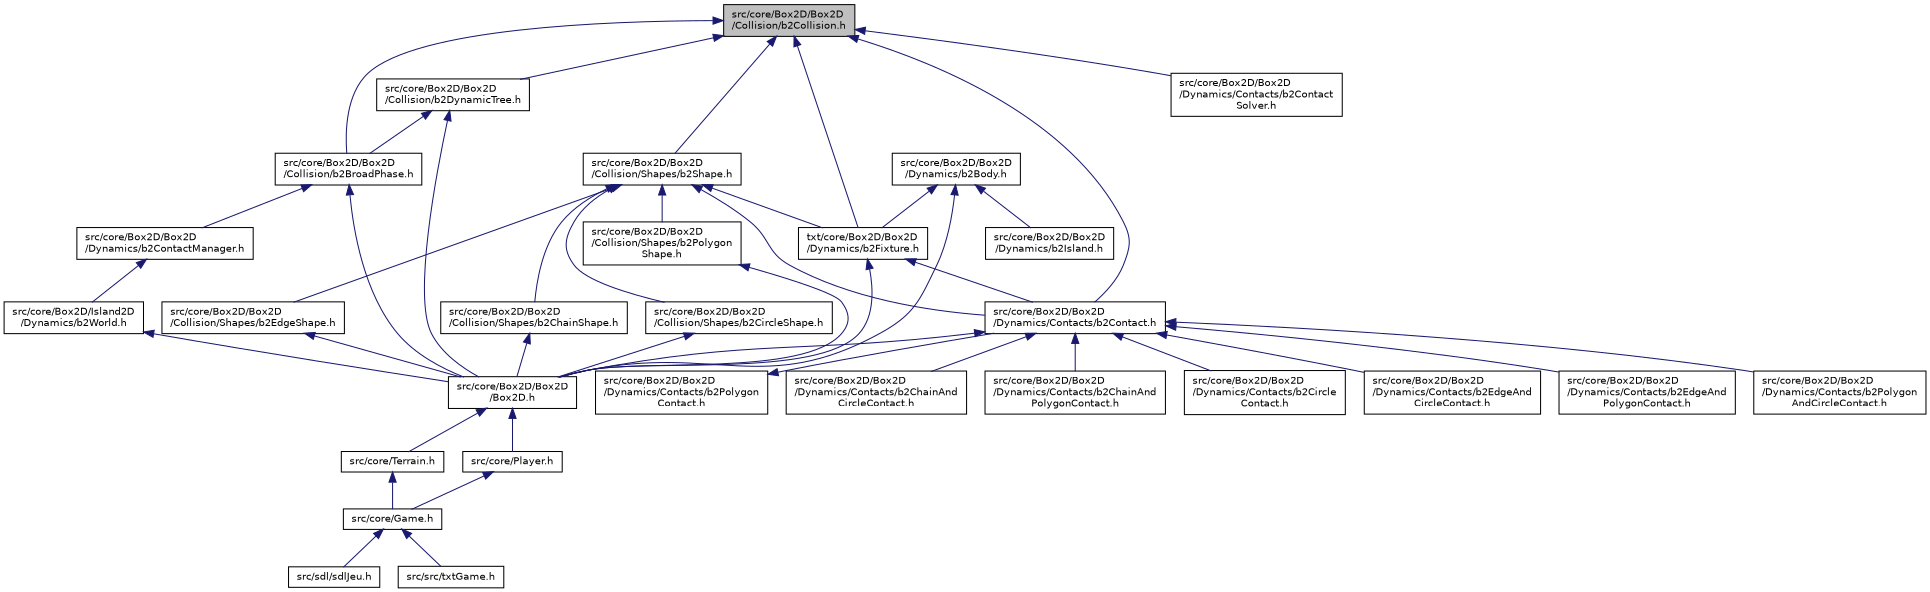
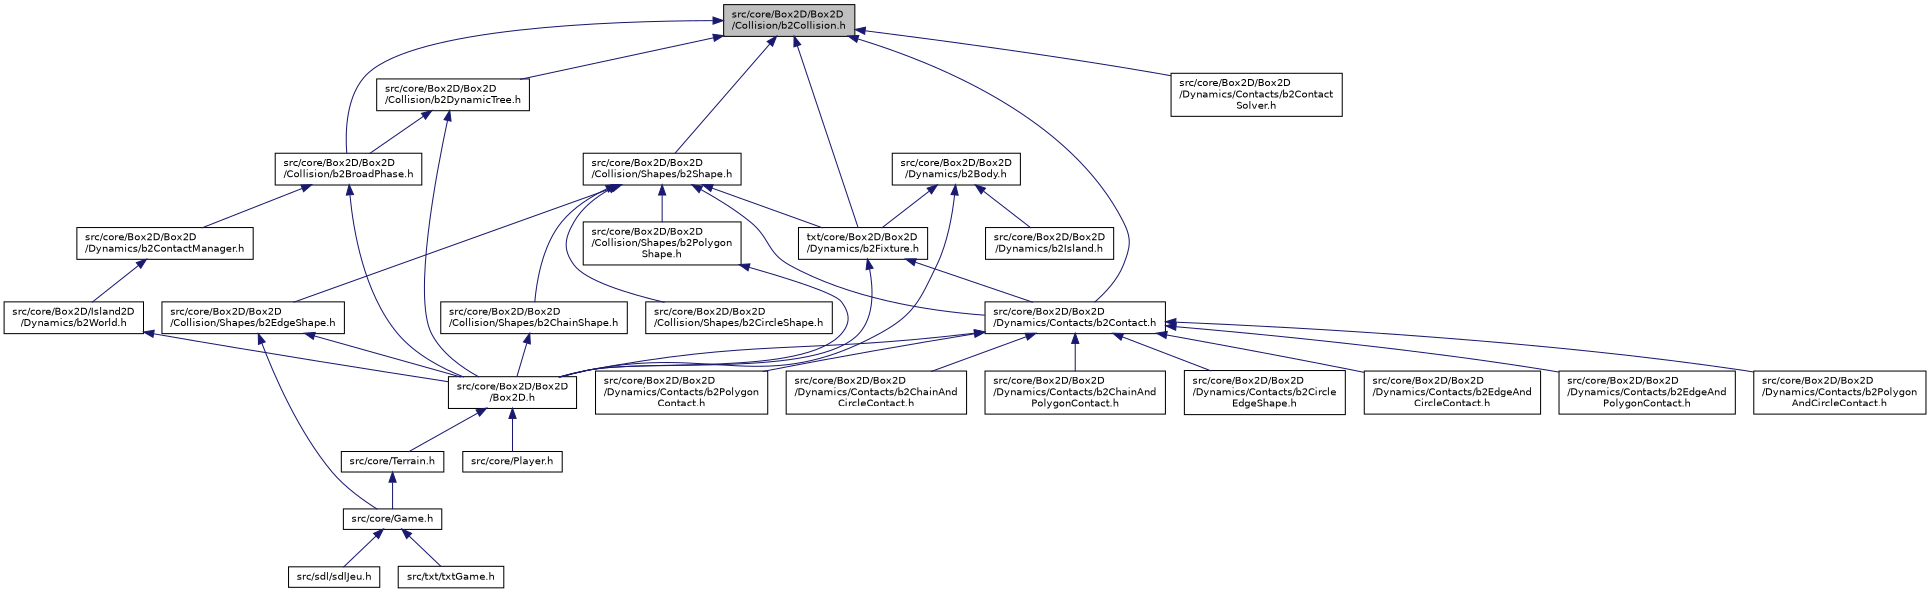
(886, 352) -> (868, 352)
(621, 357) -> none
(1265, 393) -> (1265, 393)
(448, 493) -> (307, 436)
(451, 577) -> (451, 577)
